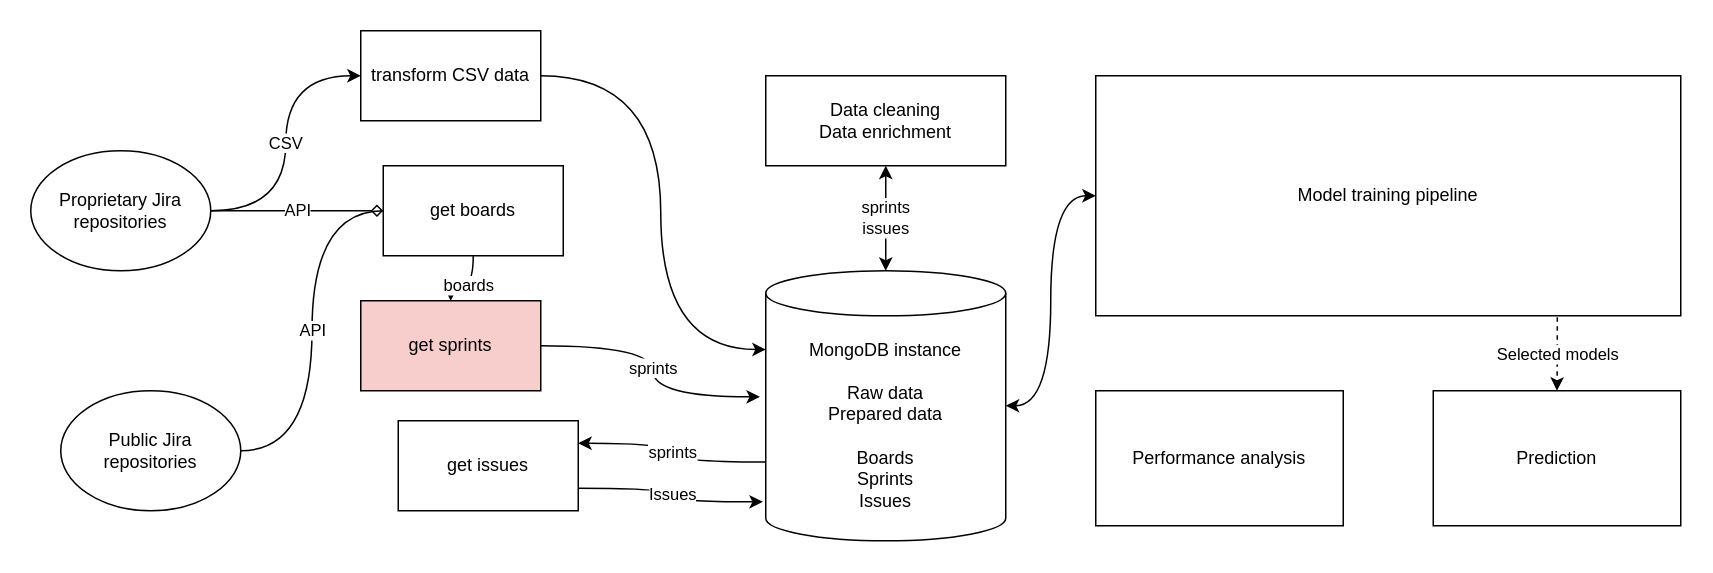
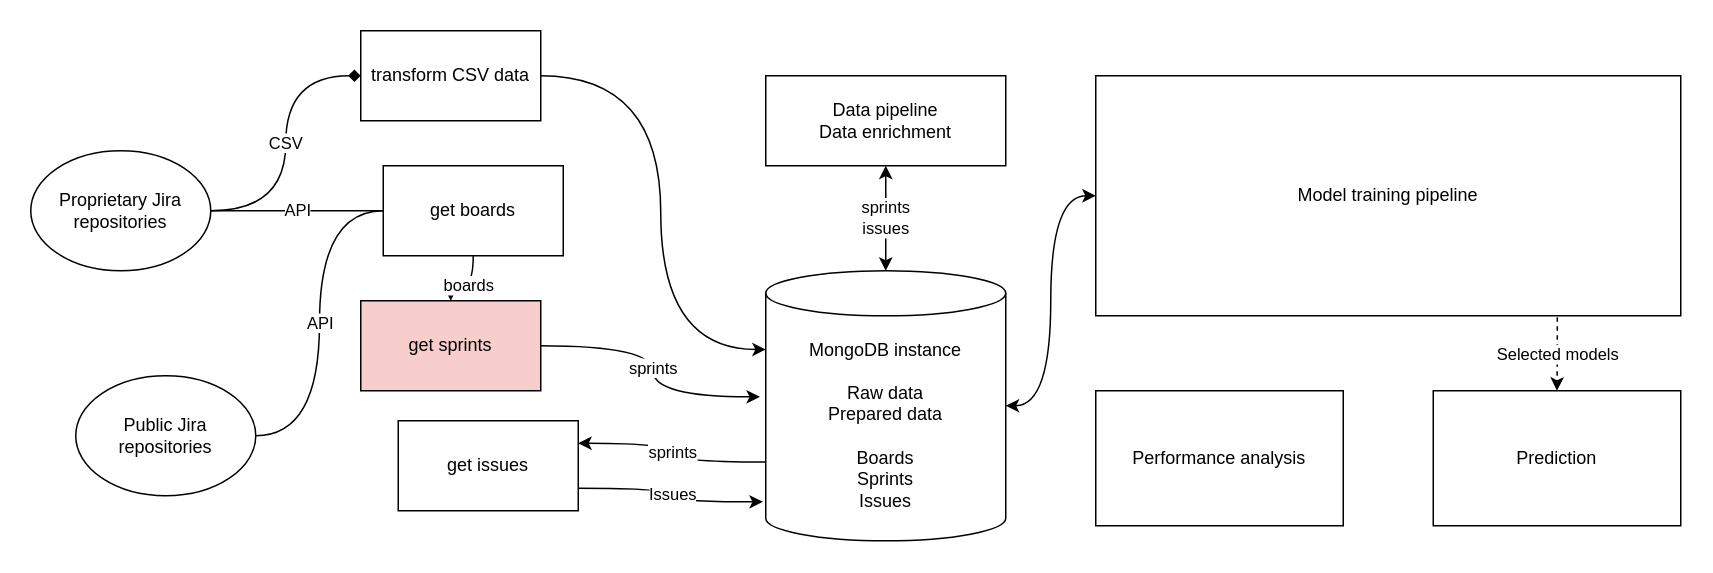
(349, 76) -> (348, 76)
(886, 121) -> (886, 121)
(361, 211) -> (361, 211)
(151, 451) -> (166, 436)
